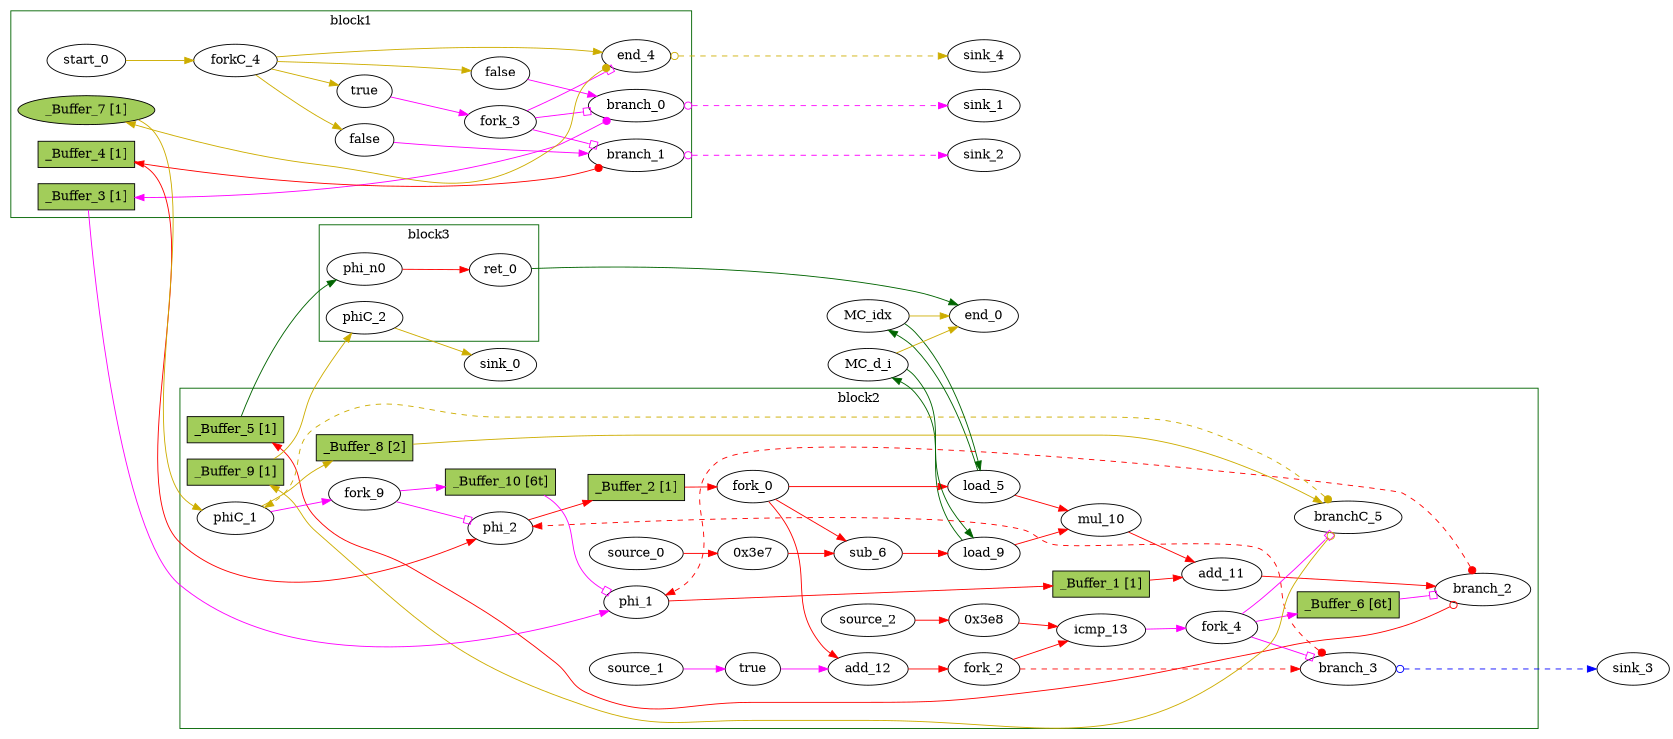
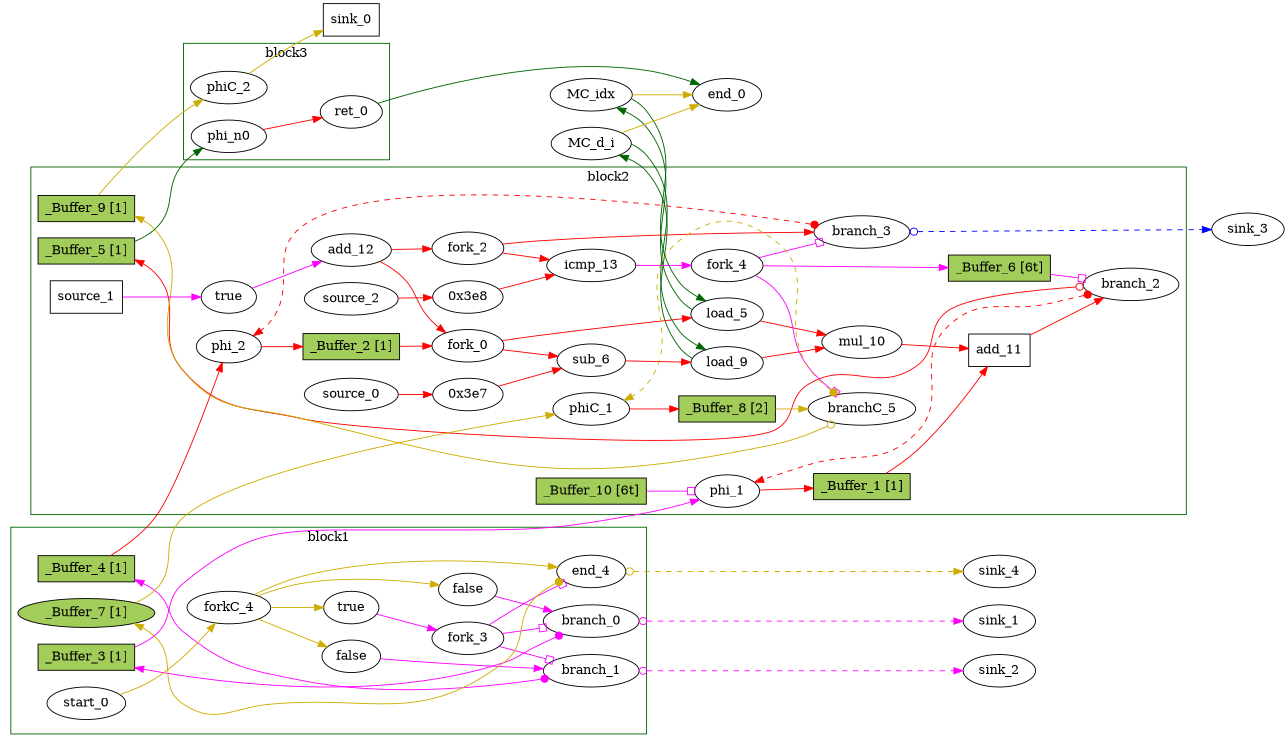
(403, 186) -> (303, 681)
(500, 365) -> (351, 20)
(305, 477) -> (649, 409)
(365, 494) -> none
(1222, 574) -> (999, 350)
(801, 577) -> (413, 291)
(636, 669) -> (86, 297)
(1142, 669) -> (653, 235)
